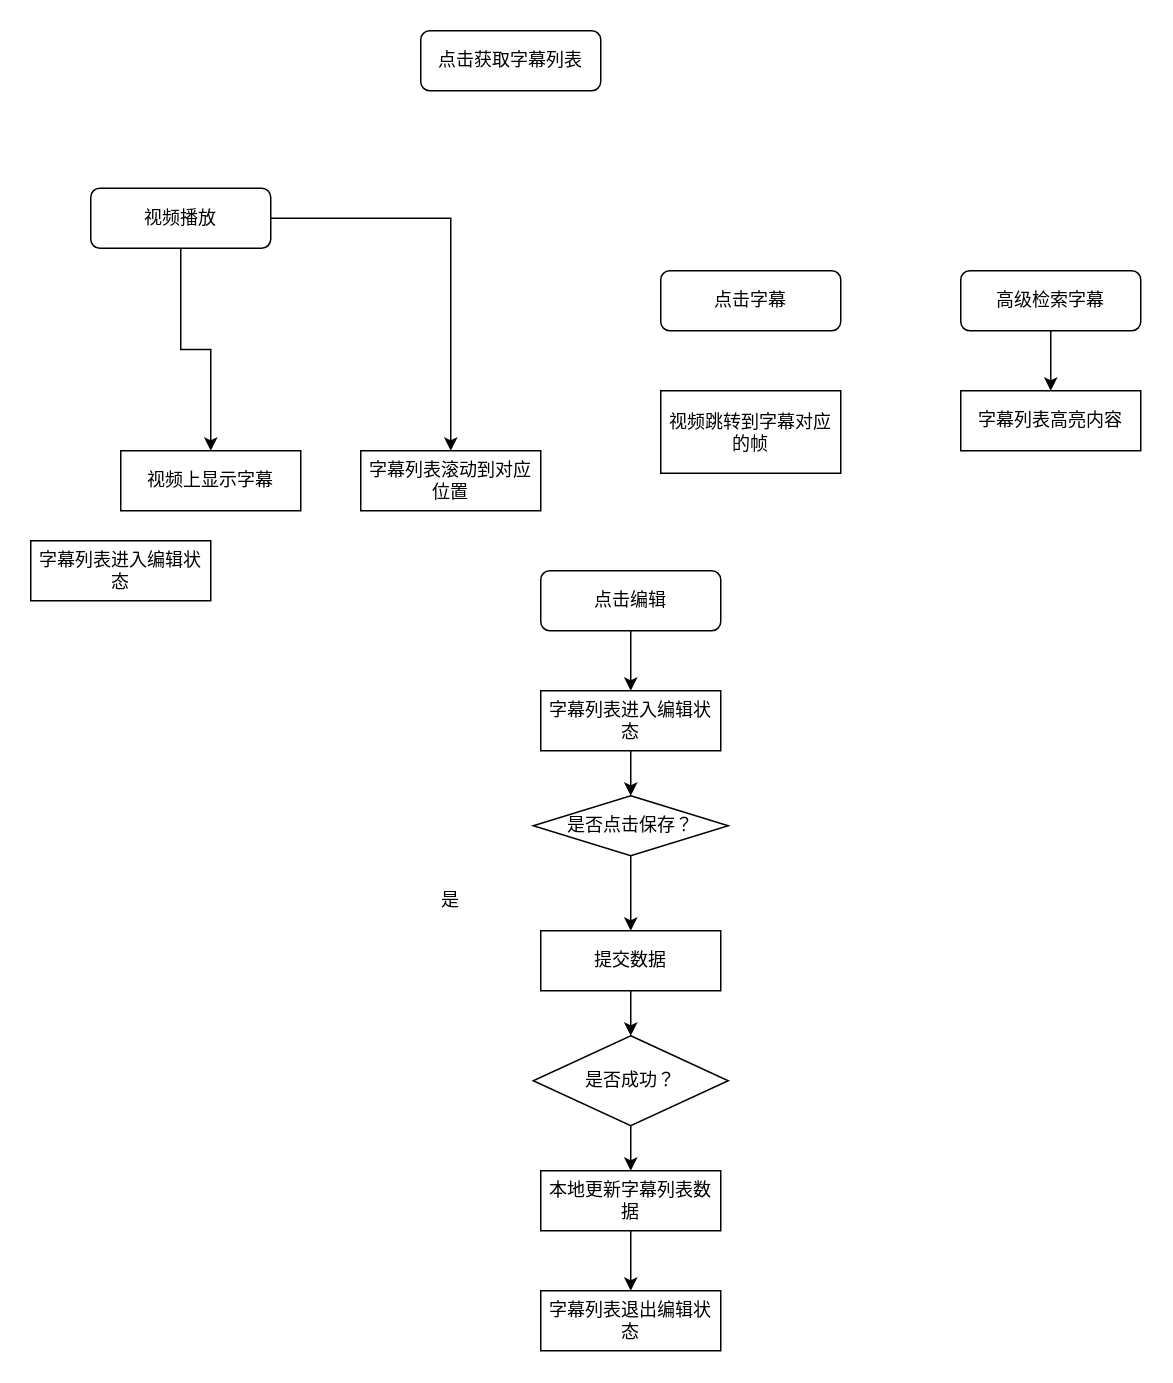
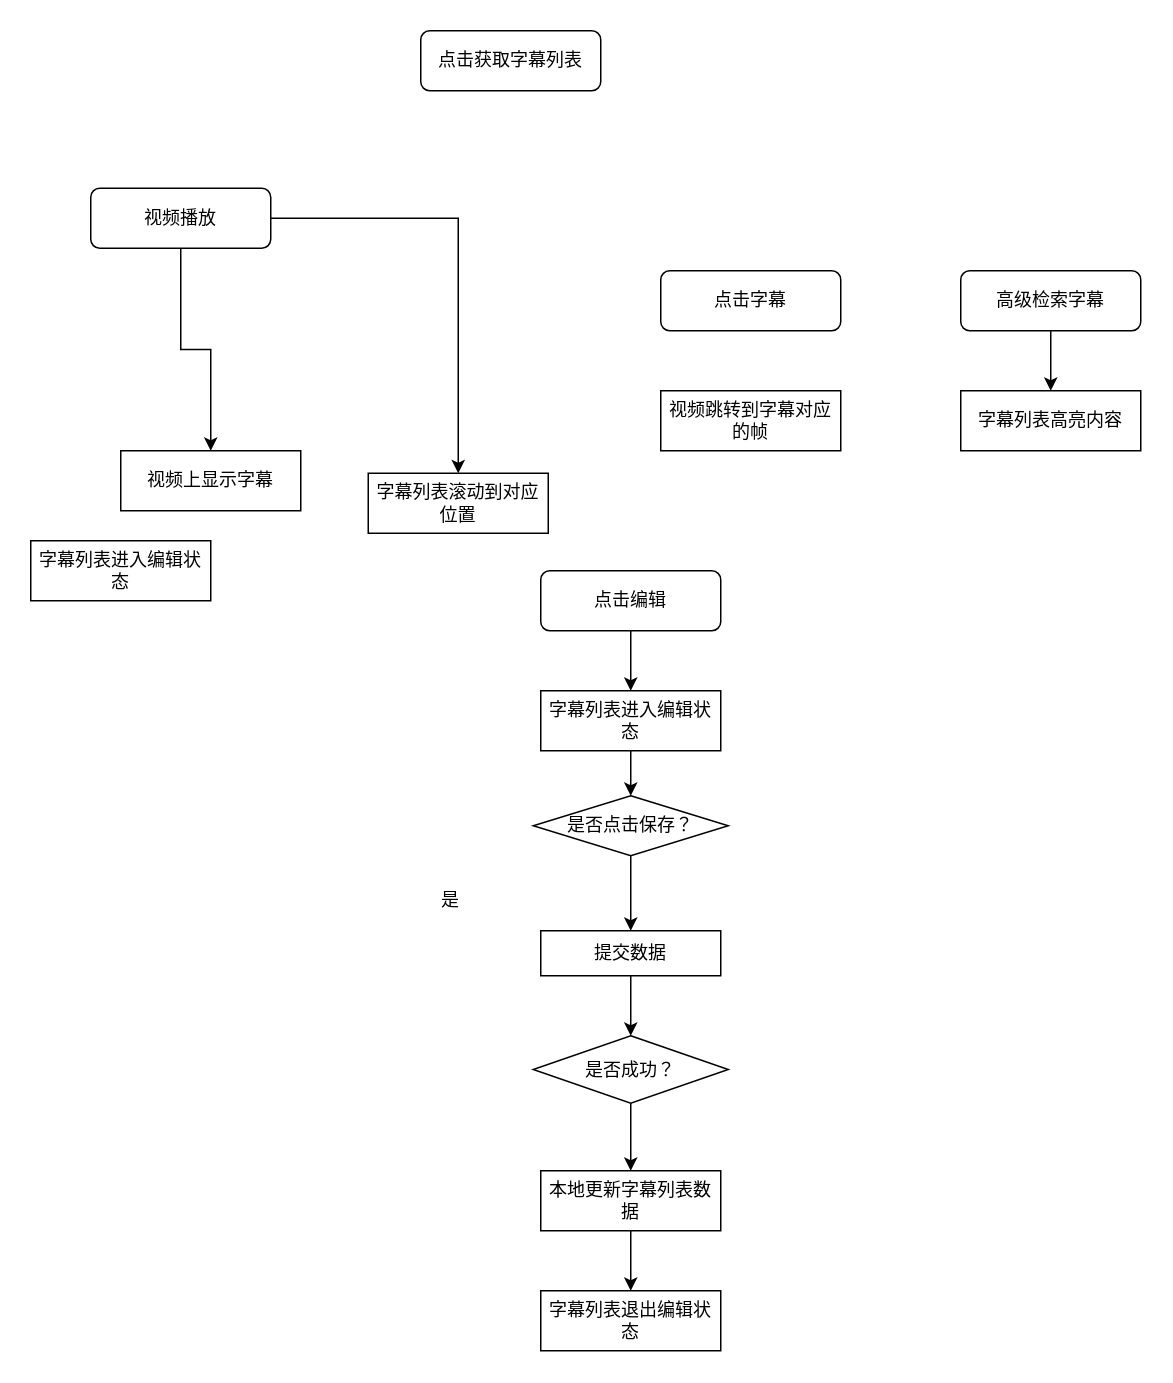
(751, 432) -> (751, 421)
(451, 481) -> (458, 503)
(631, 961) -> (631, 953)
(631, 1081) -> (631, 1070)
